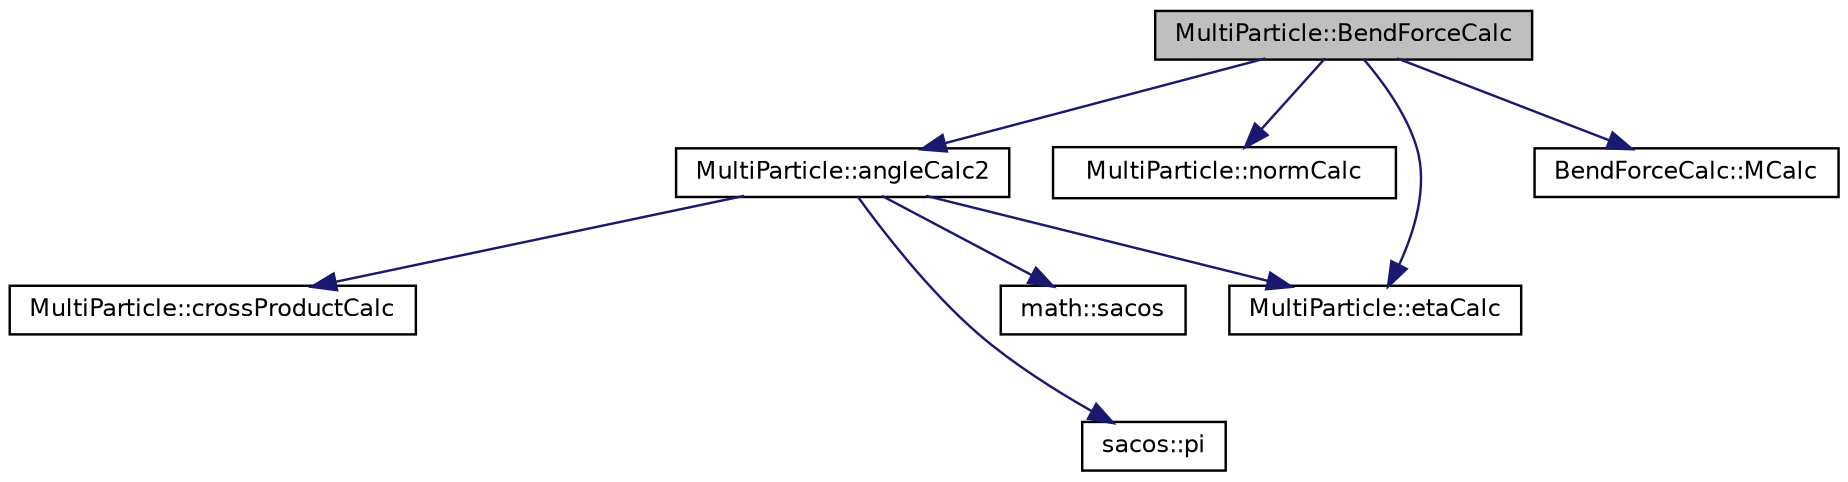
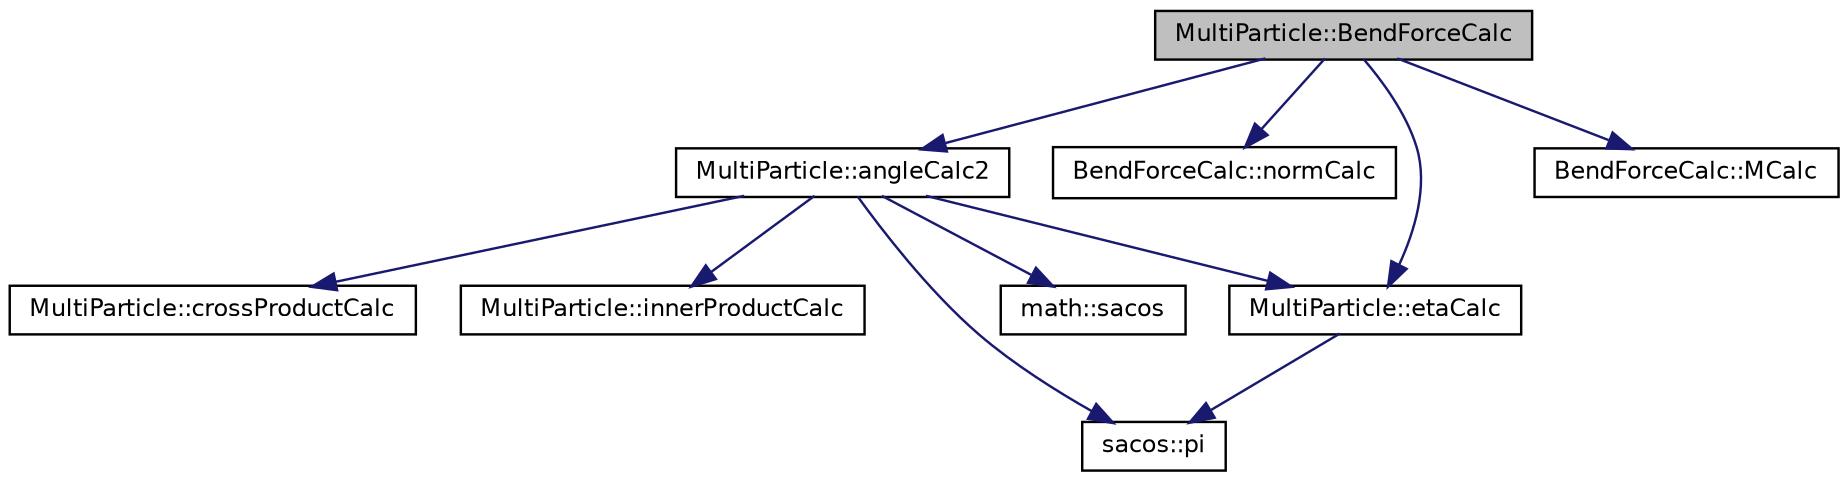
(1224, 173) -> (1224, 173)
none -> (663, 310)
none -> (1275, 372)
